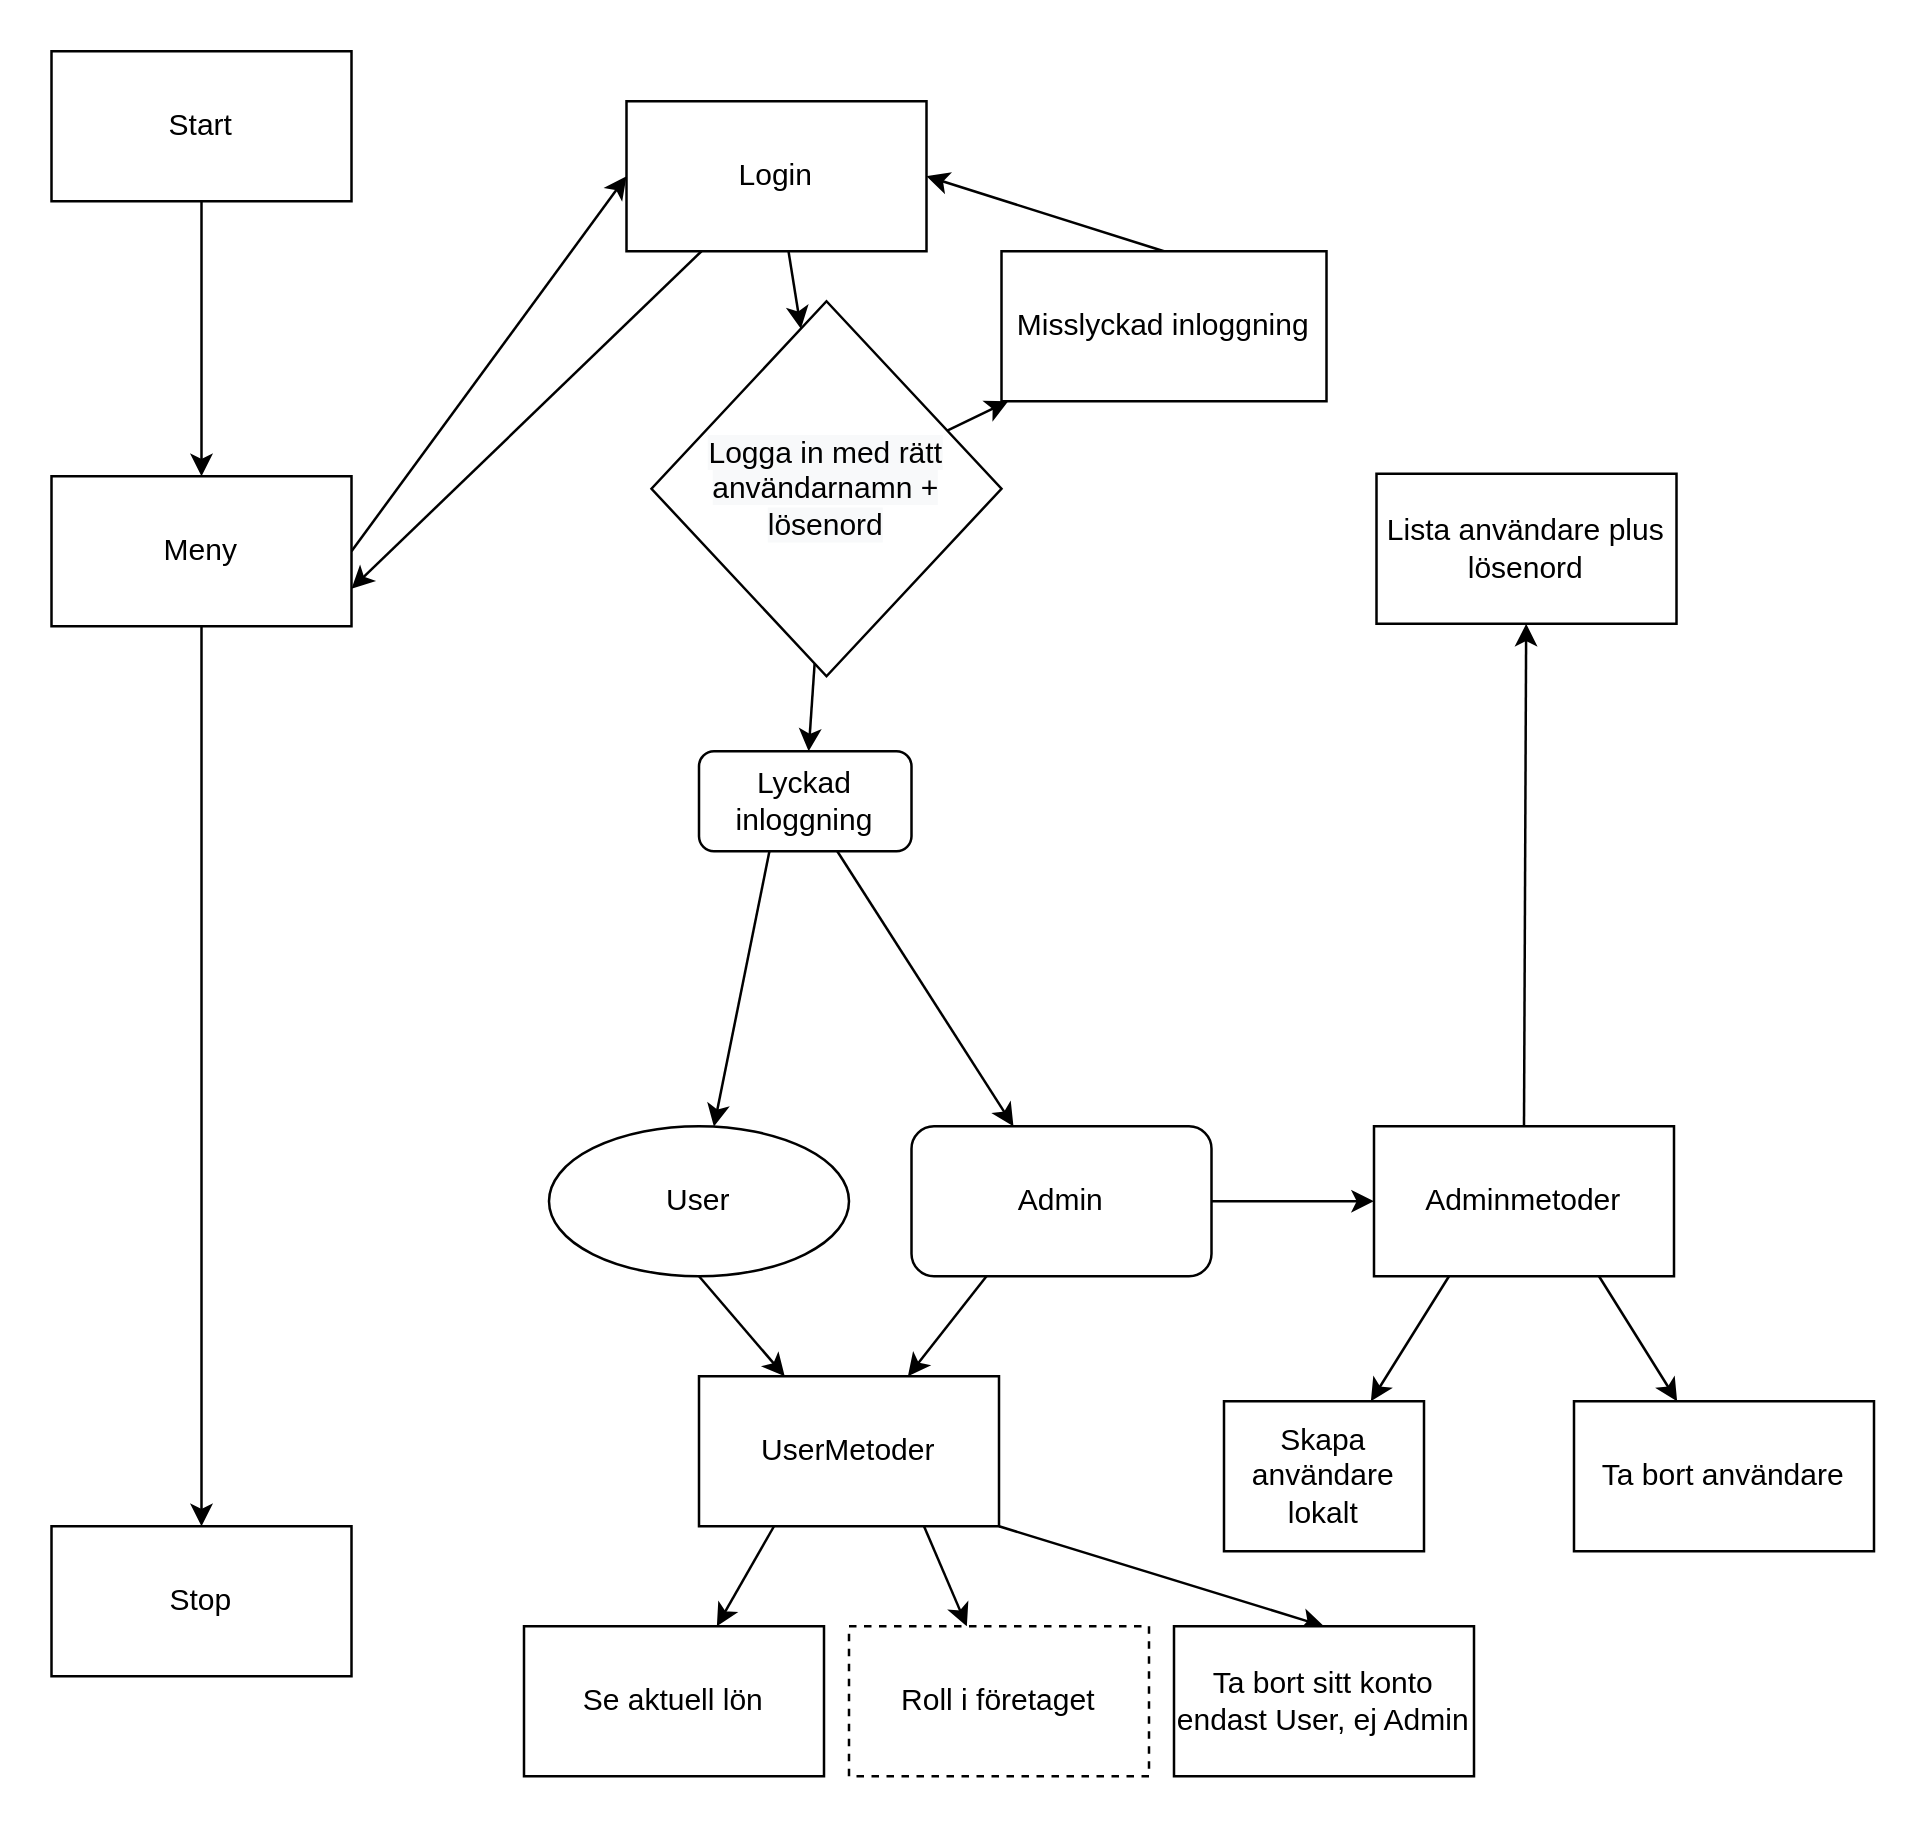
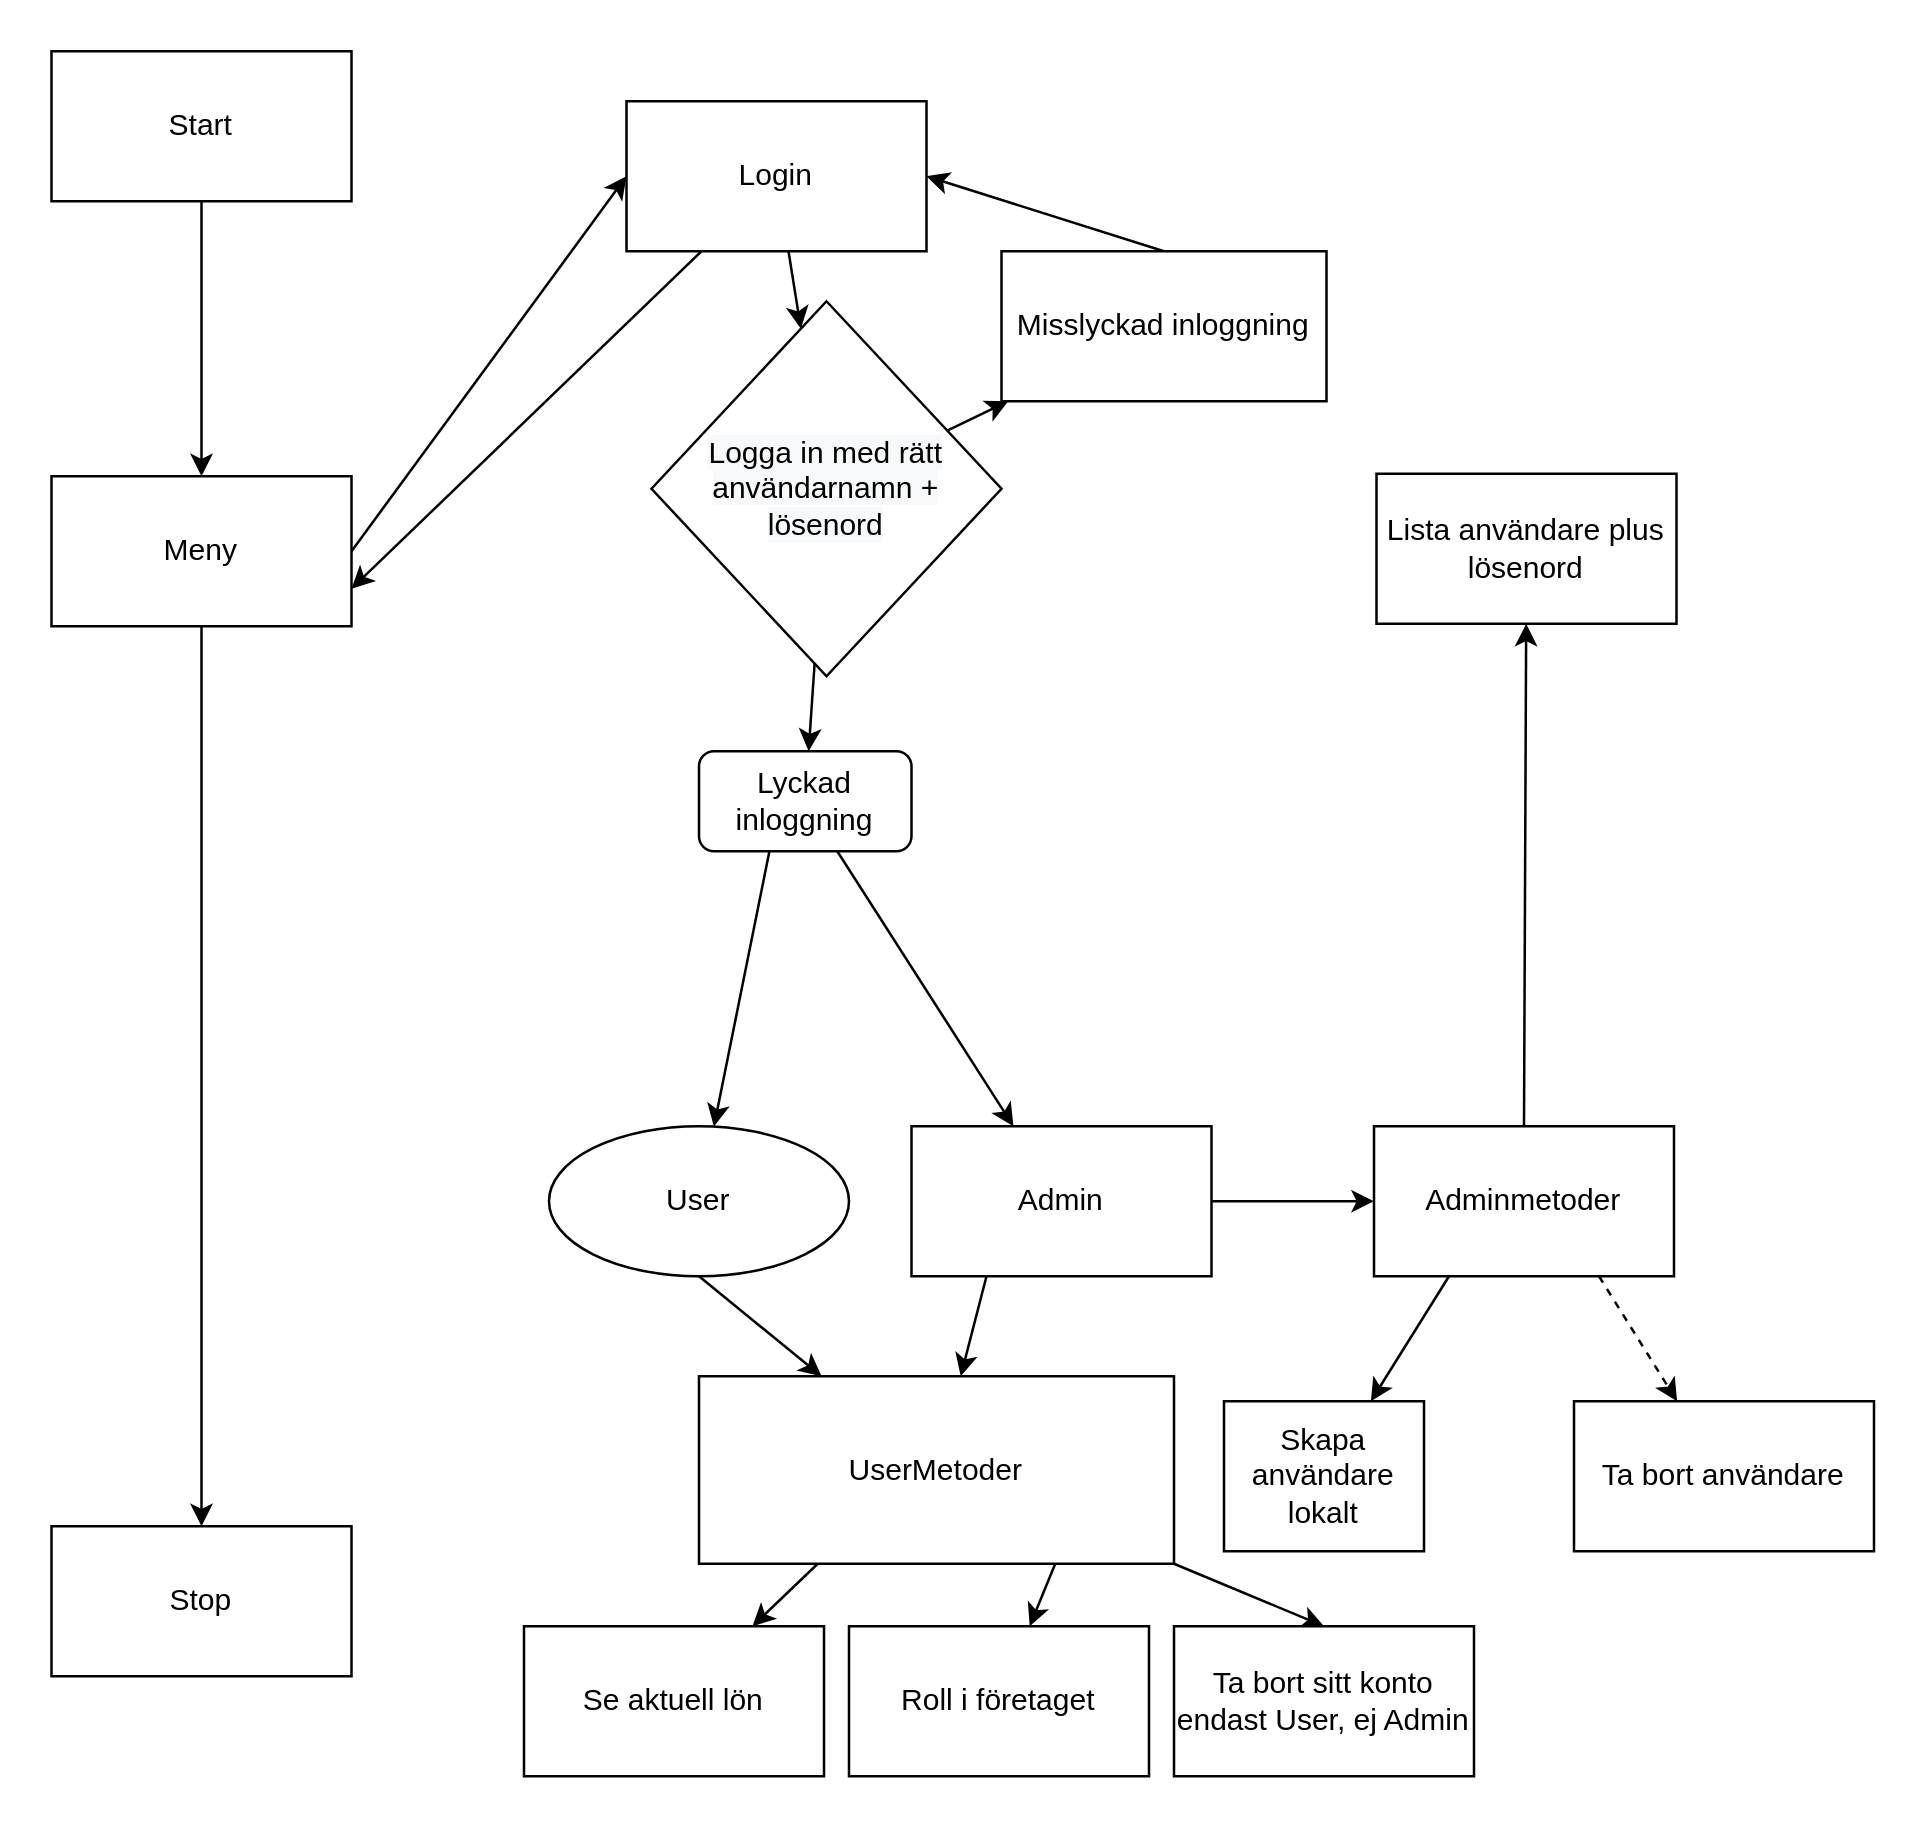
(1061, 1201) -> (1061, 1201)
(1634, 1333) -> (1634, 1333)
(849, 1451) -> (936, 1470)
(999, 1701) -> (999, 1701)
